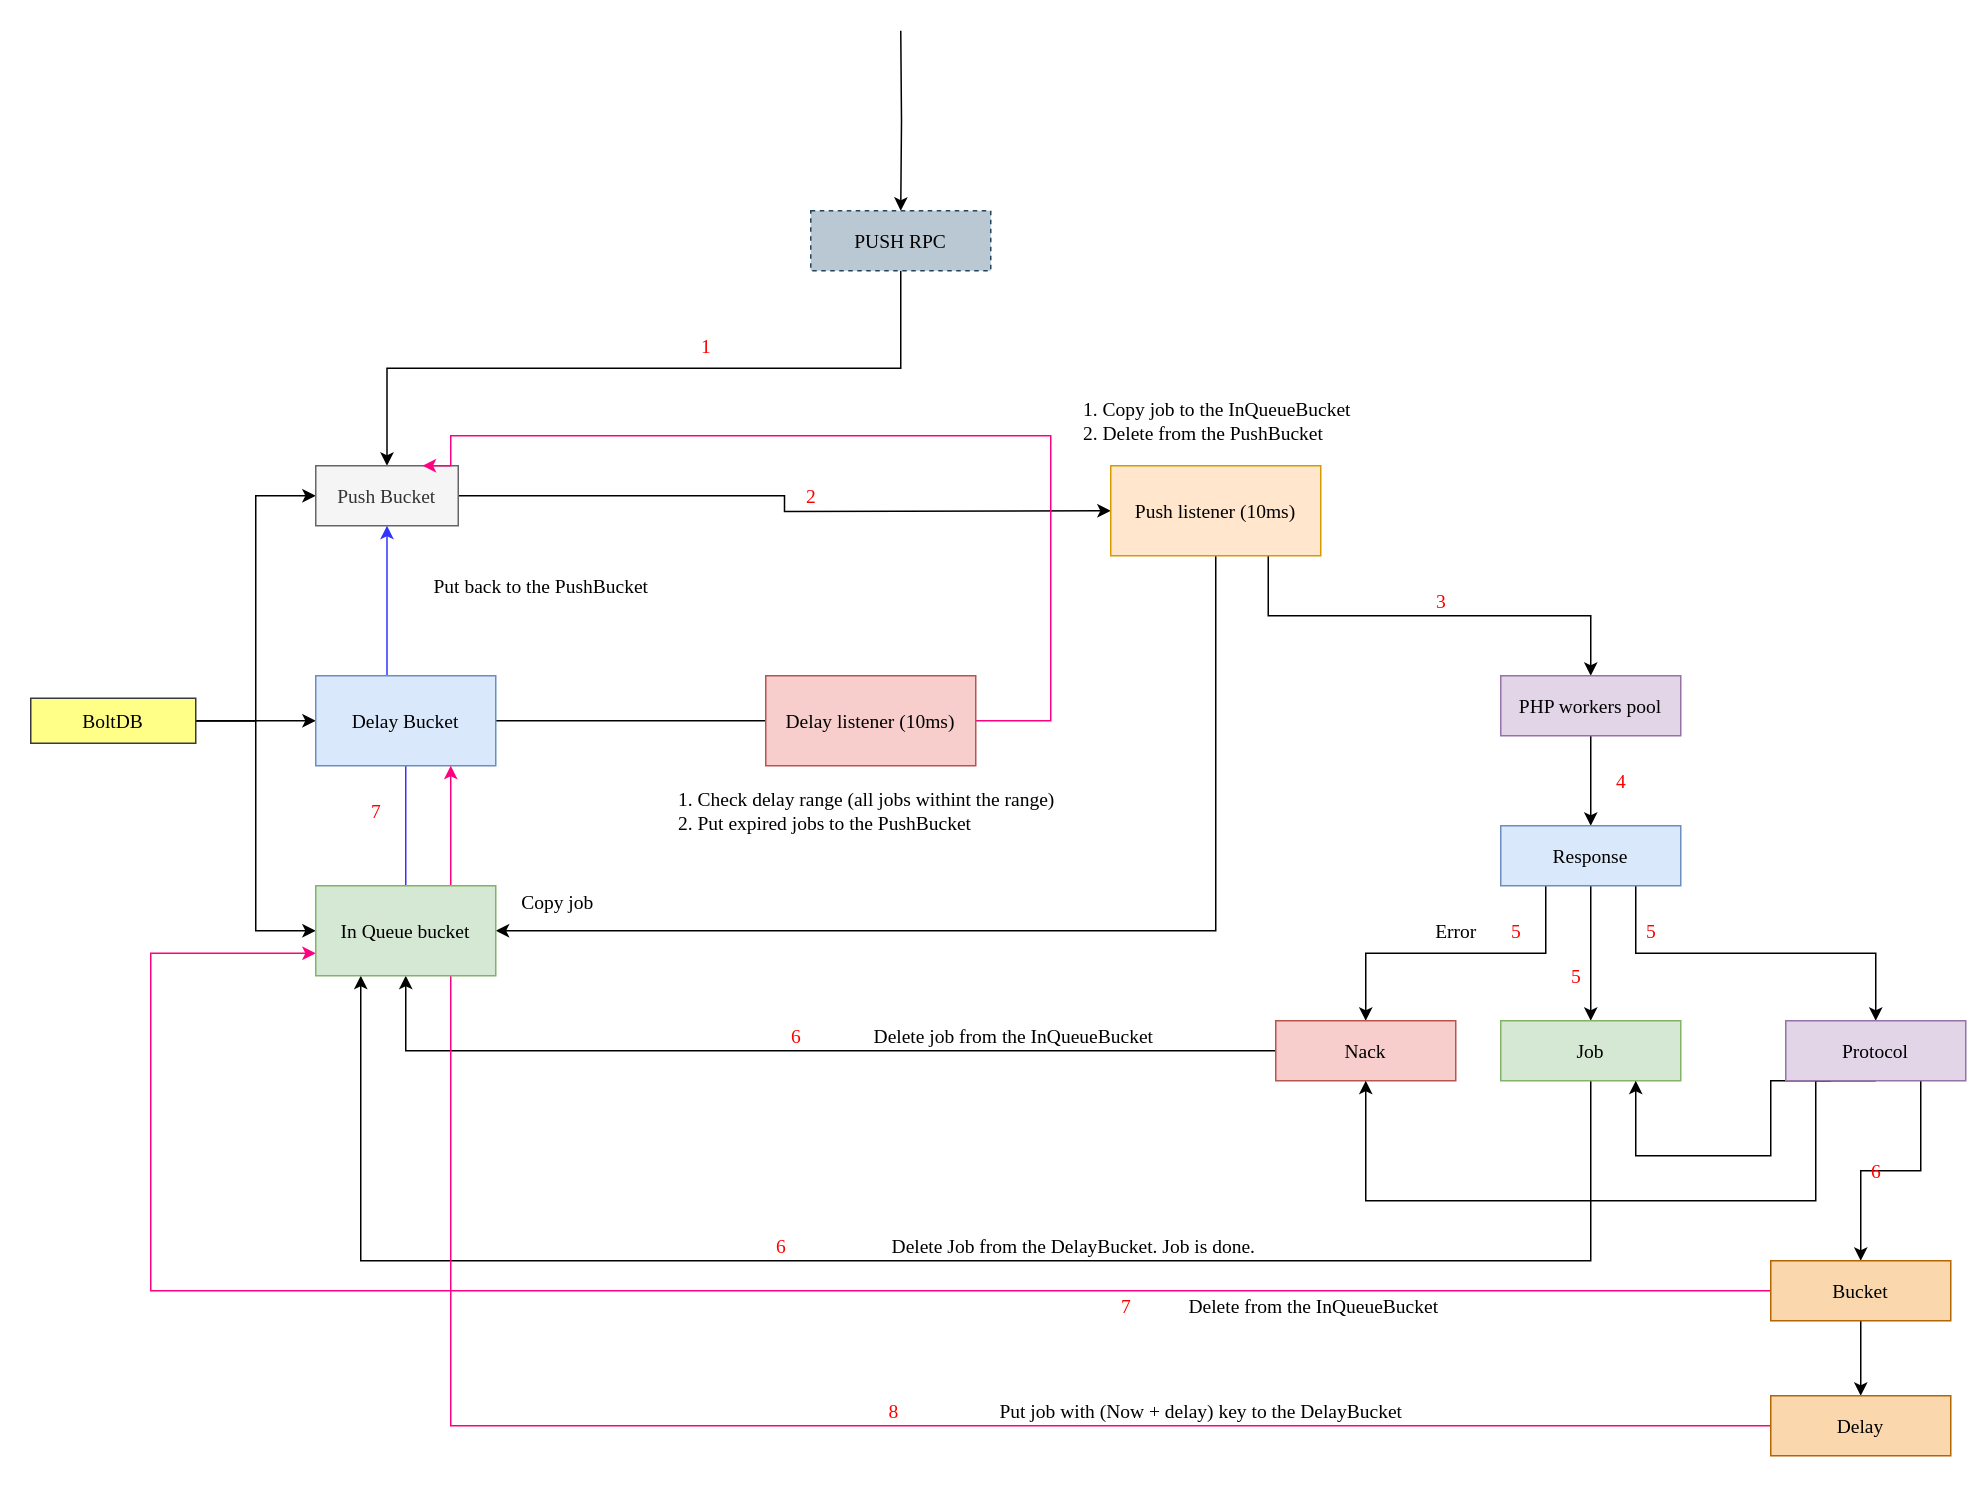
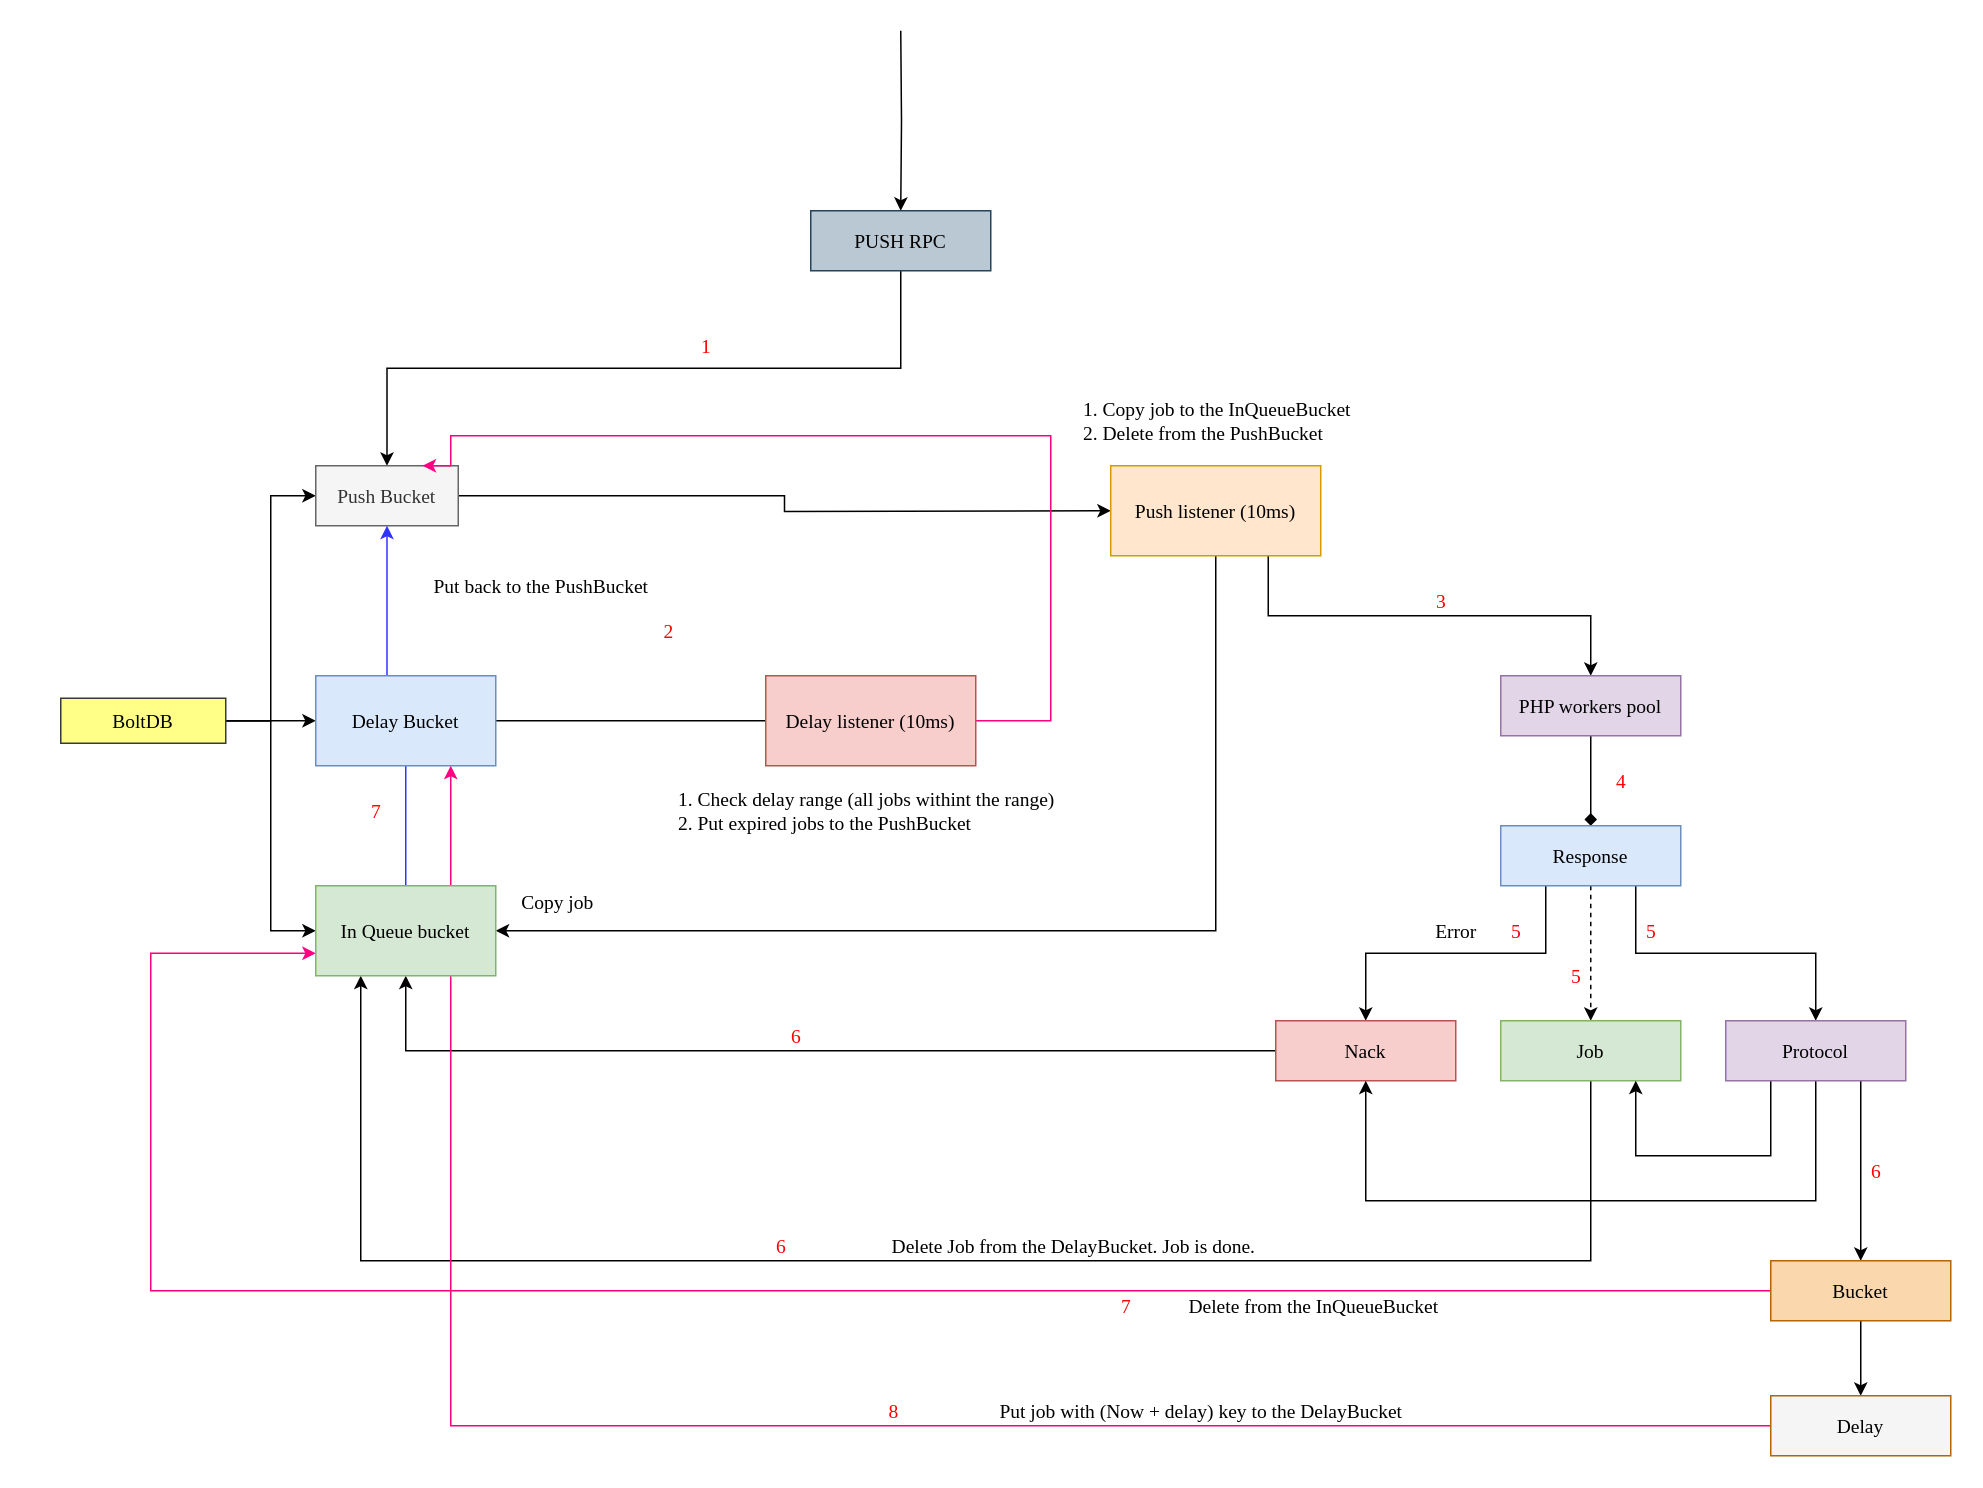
(901, 241) -> (901, 241)
(811, 496) -> (668, 631)
(113, 721) -> (143, 721)
(1591, 814) -> (1591, 813)
(1591, 949) -> (1591, 949)
(1013, 1036) -> none
(1876, 1051) -> (1816, 1051)
(1861, 1426) -> (1861, 1426)
